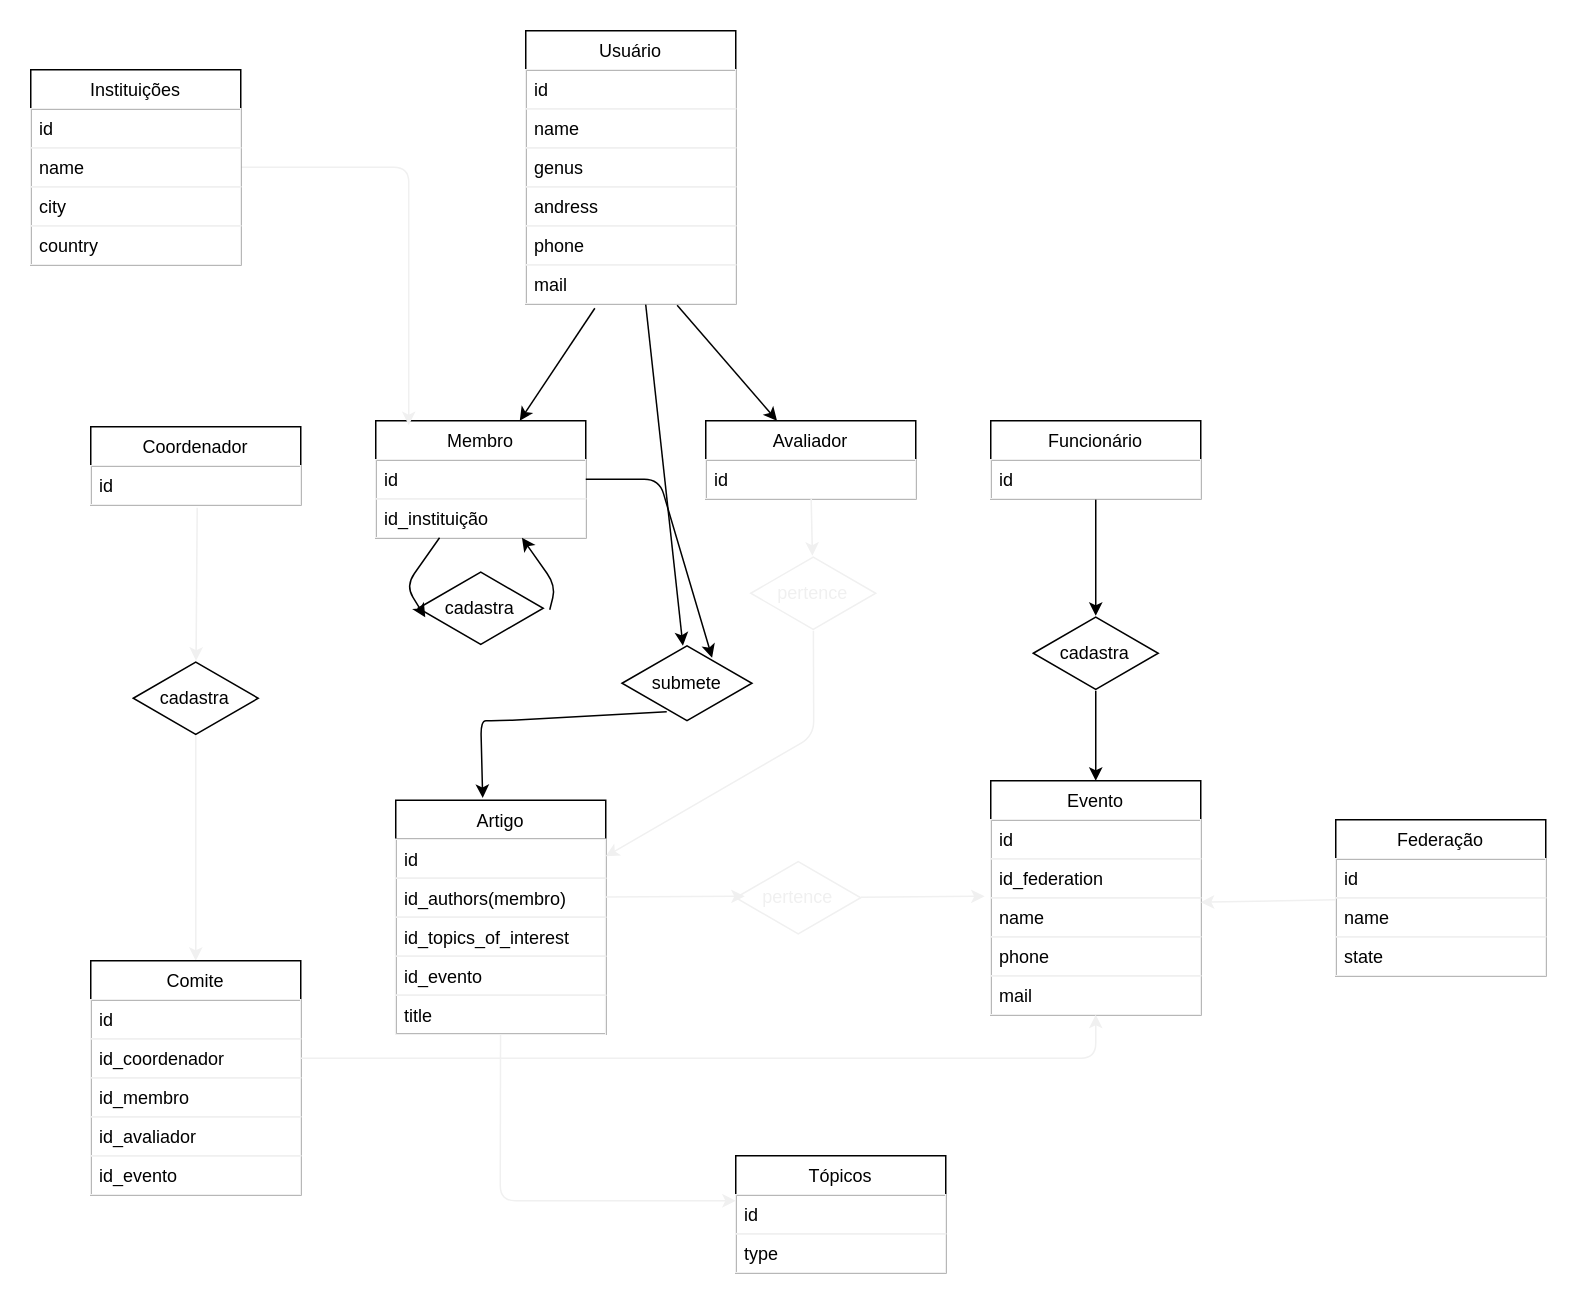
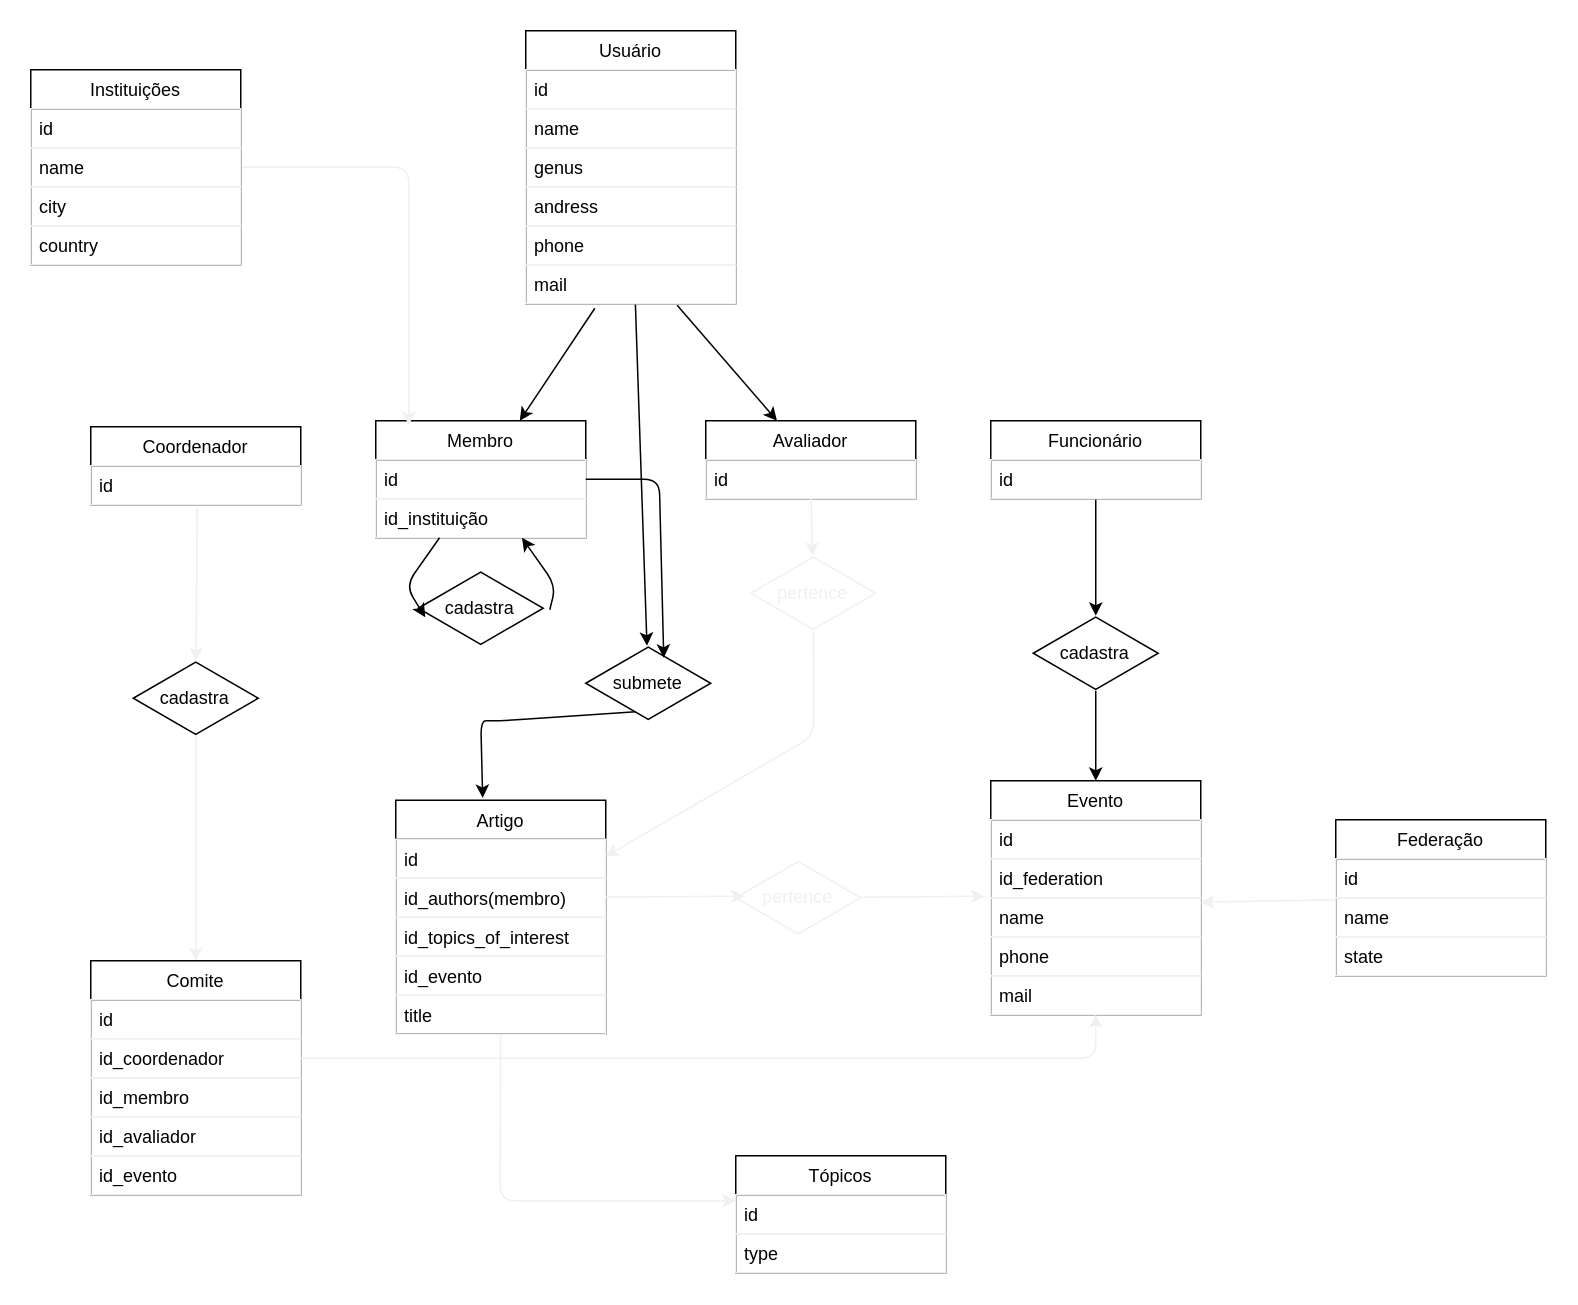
(687, 683) -> (648, 683)
